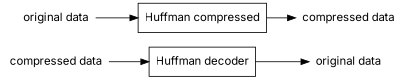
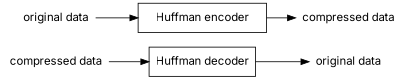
(202, 18) -> (202, 18)
